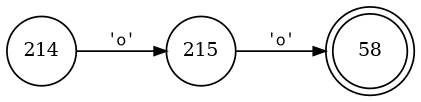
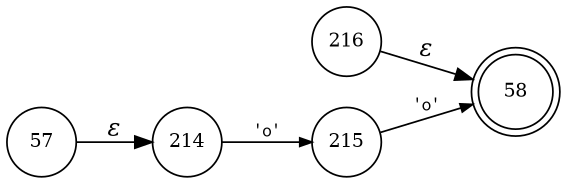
none -> (347, 42)
none -> (42, 142)
